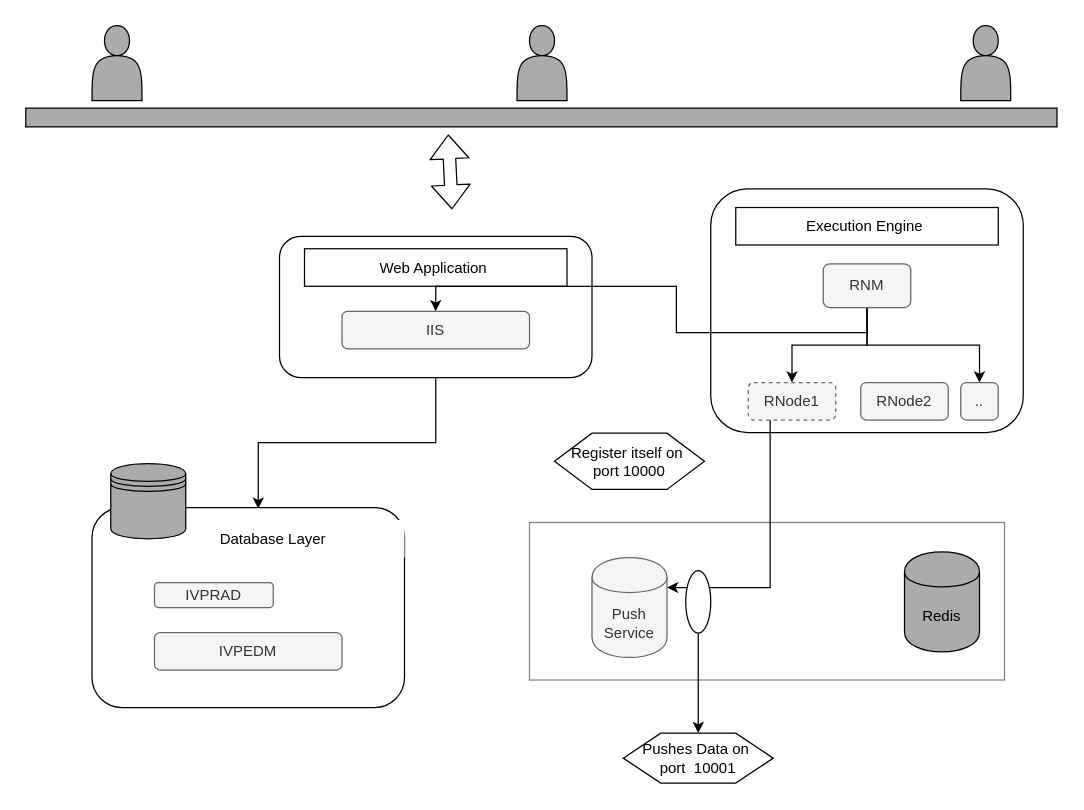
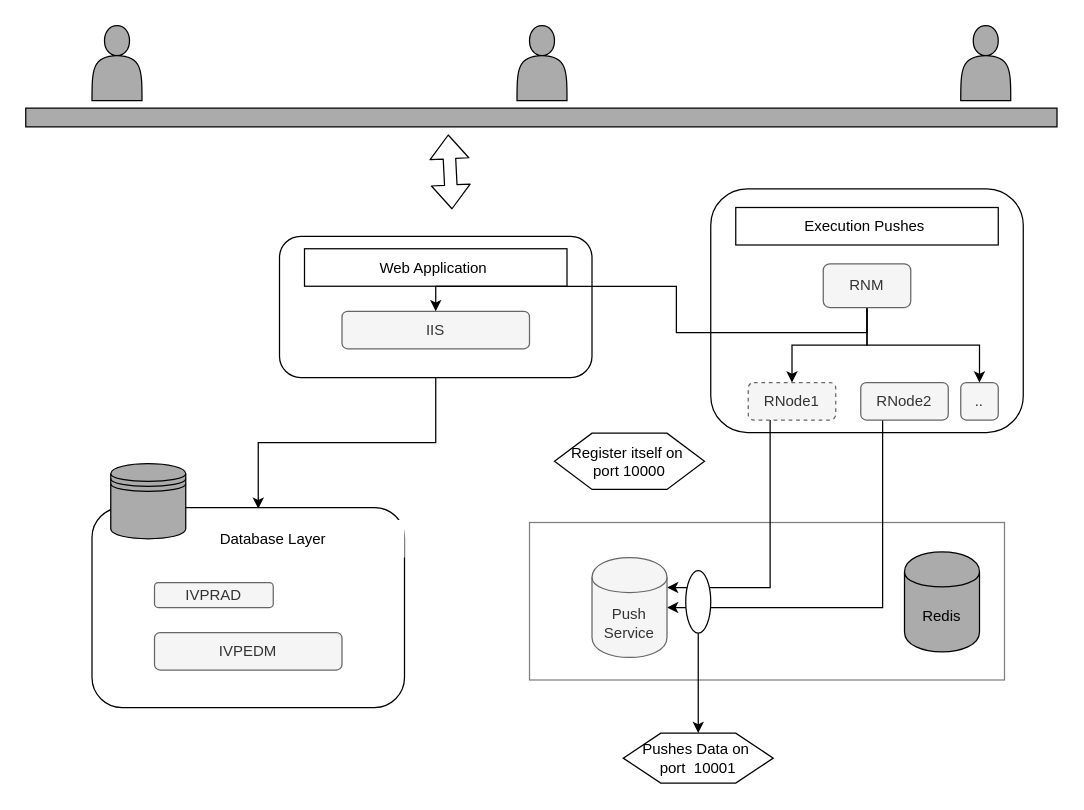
(867, 227) -> (867, 227)
none -> (883, 600)
